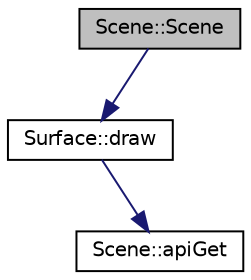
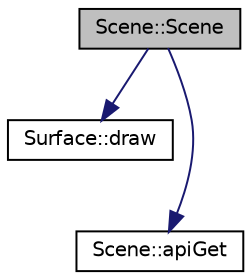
(120, 187) -> (193, 130)
